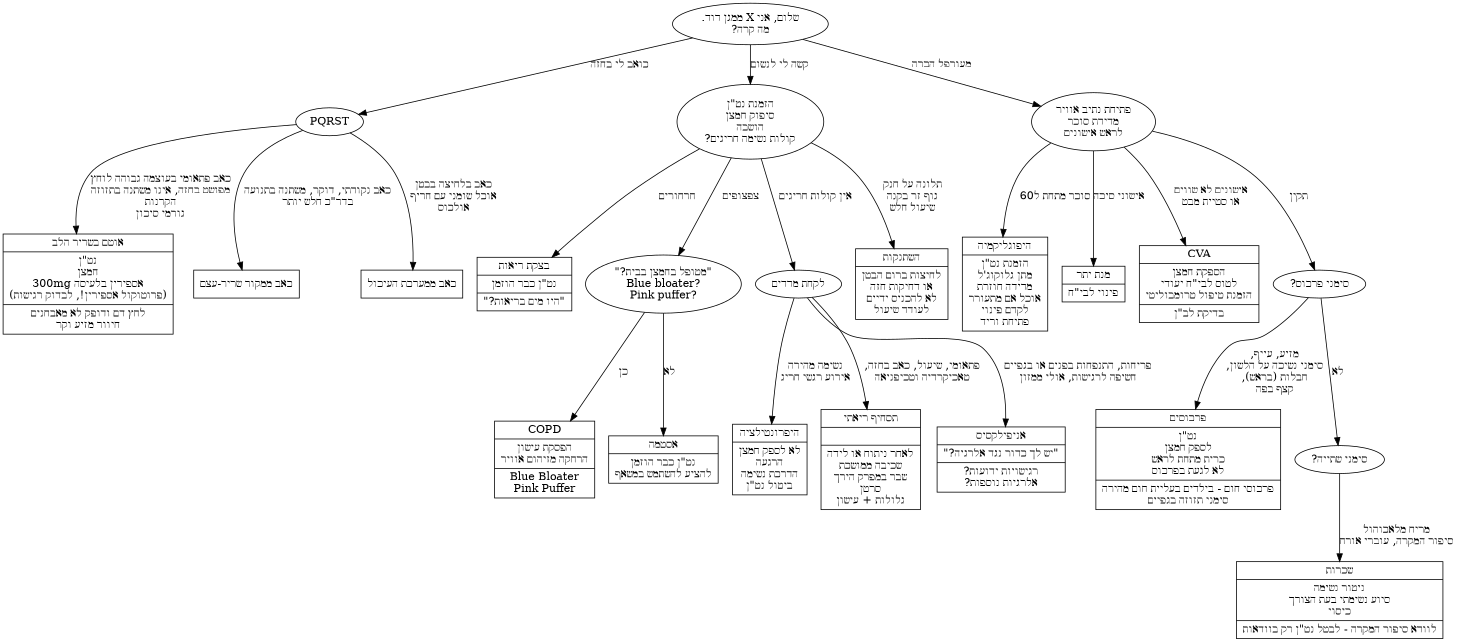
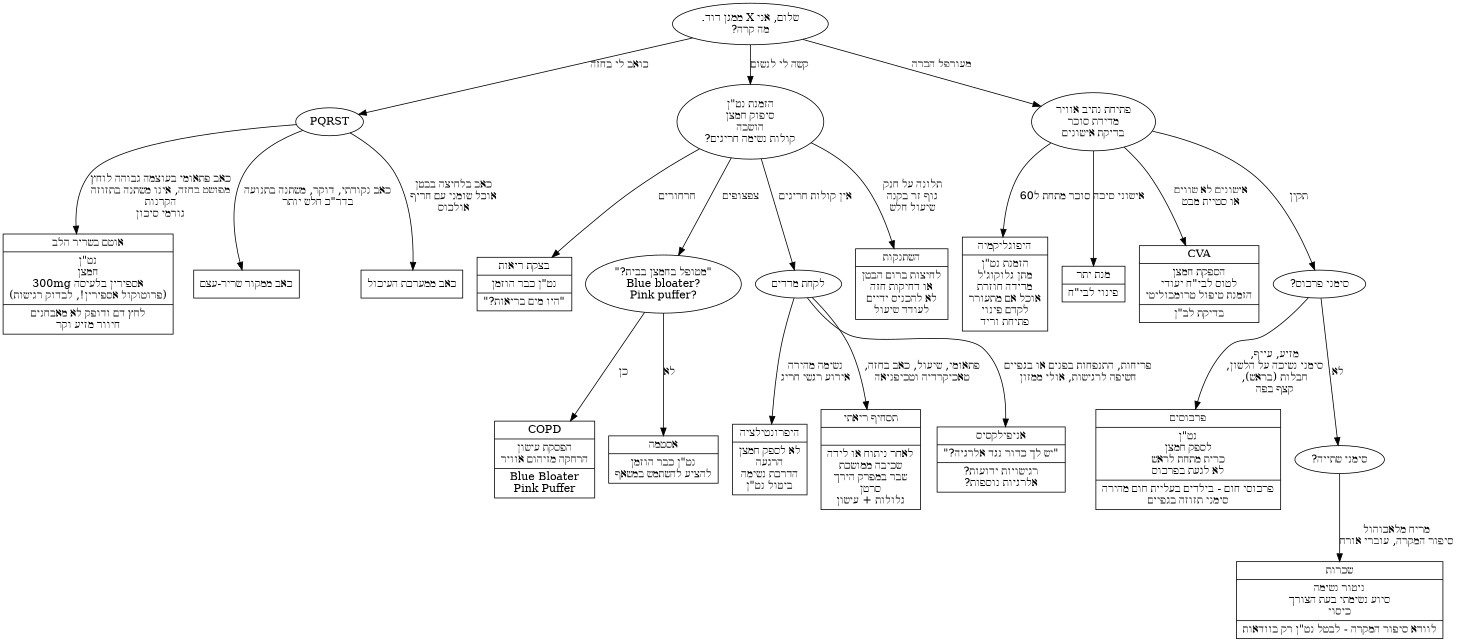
(1094, 122) -> (1094, 122)
